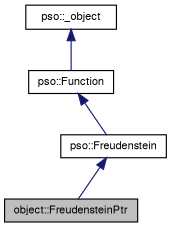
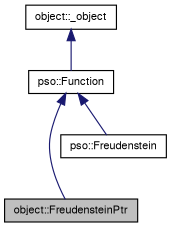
(71, 17) -> (71, 17)
(89, 183) -> (50, 152)
